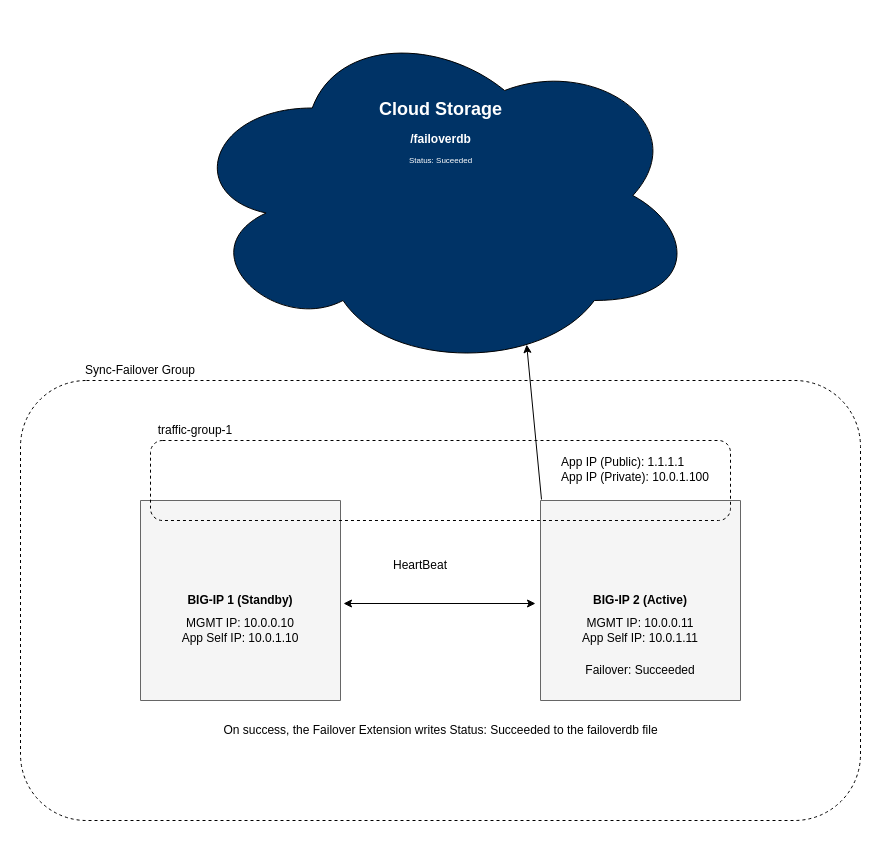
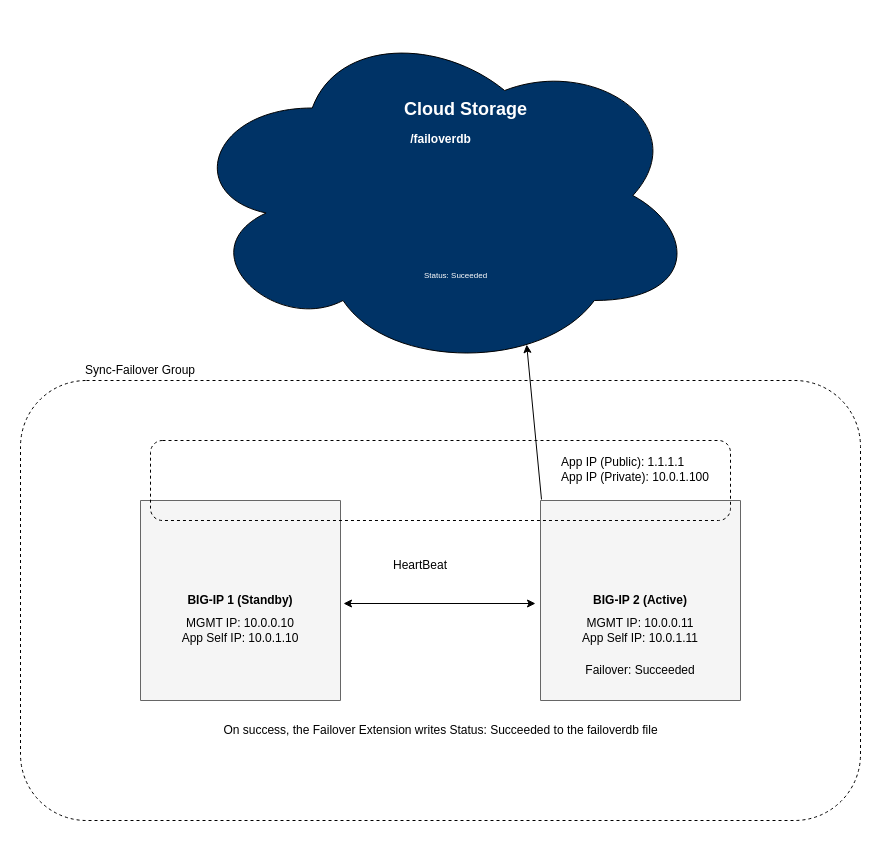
(441, 110) -> (466, 110)
(441, 160) -> (456, 275)
(196, 431) -> none
